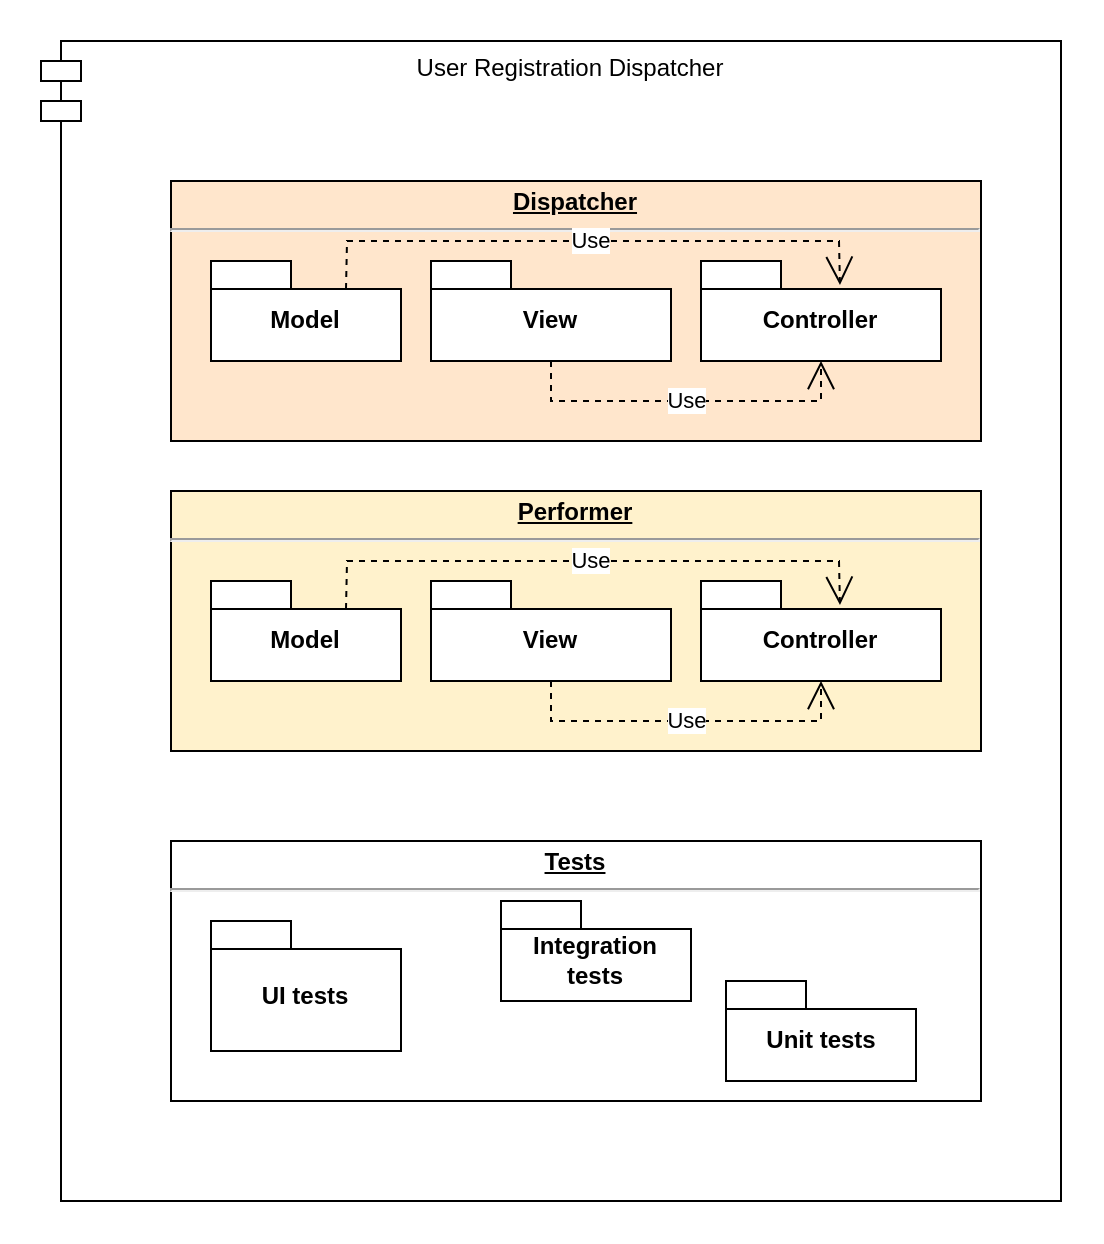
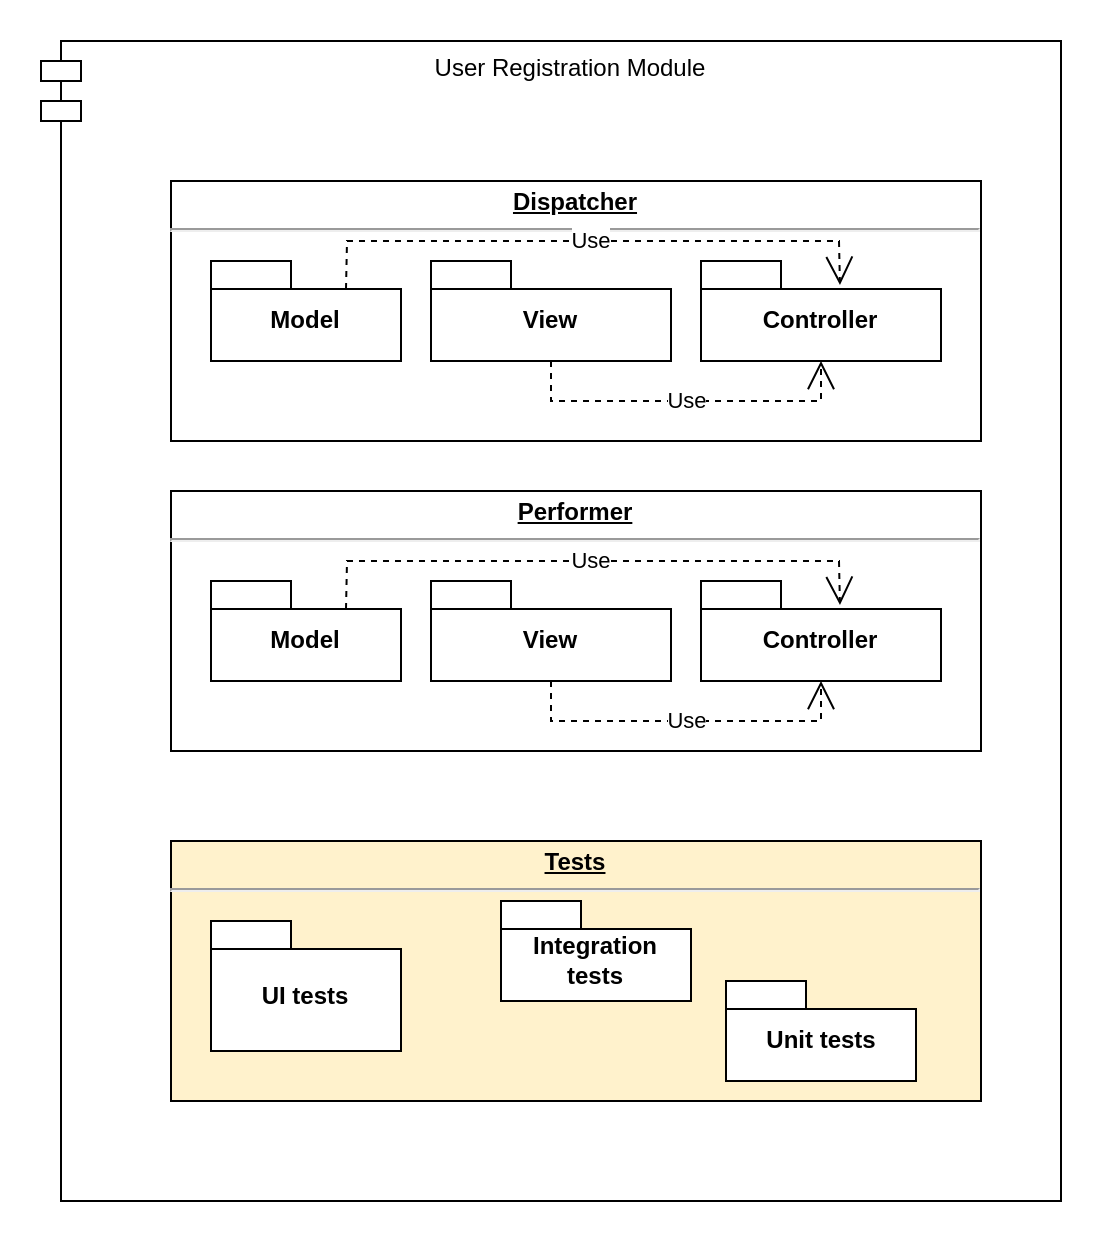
(571, 69) -> (571, 69)
(235, 195) -> (235, 195)
(231, 505) -> (231, 505)
(205, 855) -> (205, 855)
